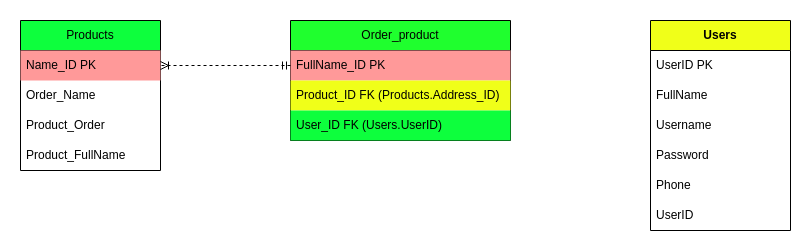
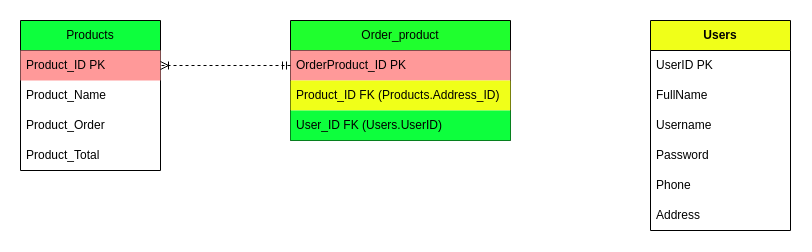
(59, 66) -> (69, 66)
(339, 66) -> (355, 66)
(60, 96) -> (67, 96)
(77, 156) -> (69, 156)
(677, 216) -> (680, 216)
